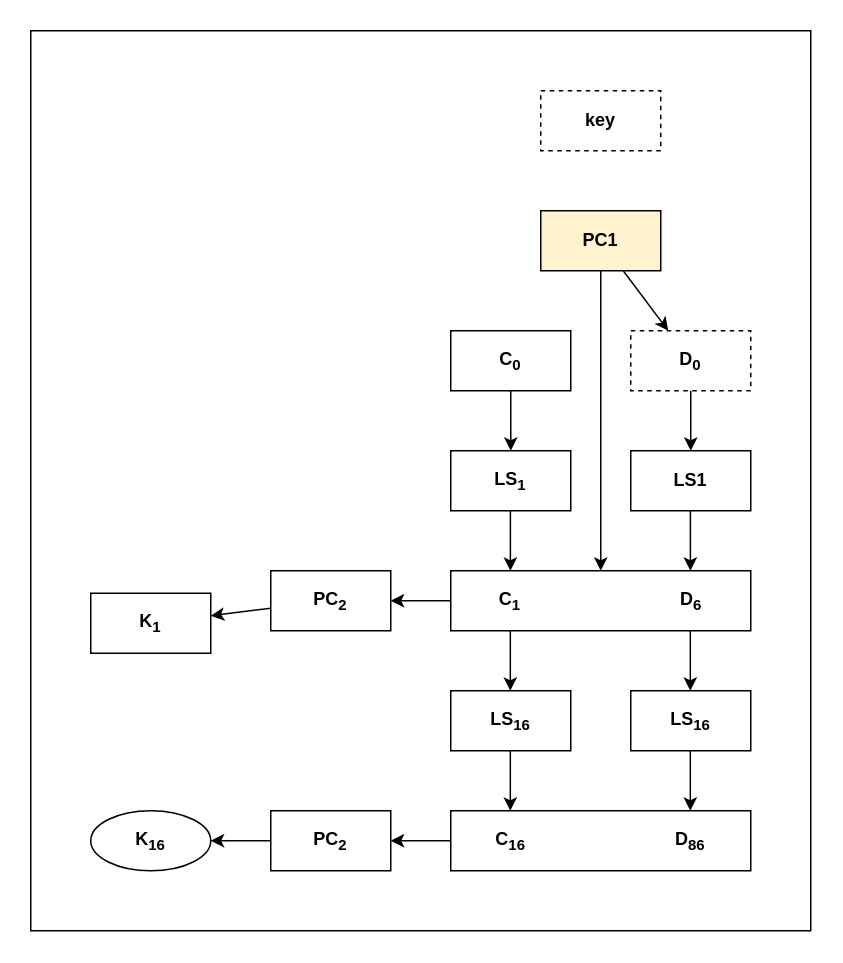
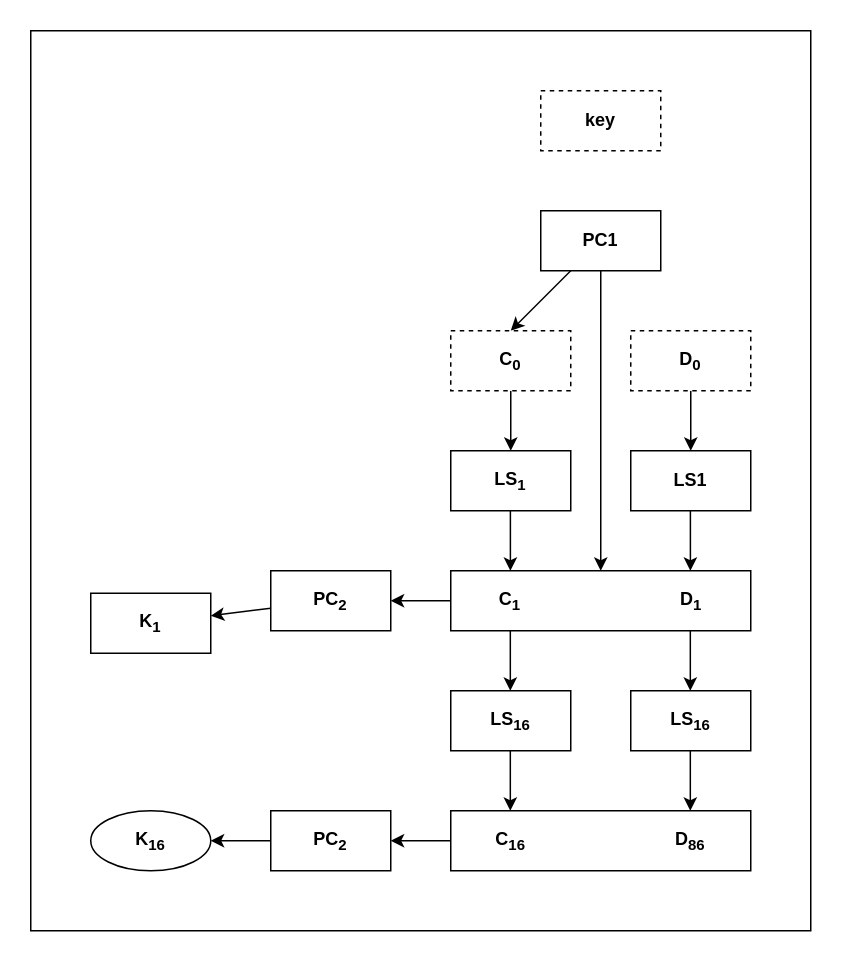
(601, 241) -> (601, 241)
(643, 297) -> (544, 297)
(511, 361) -> (511, 361)
(601, 601) -> (601, 601)
